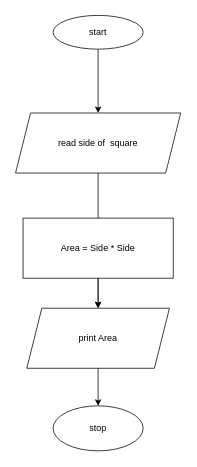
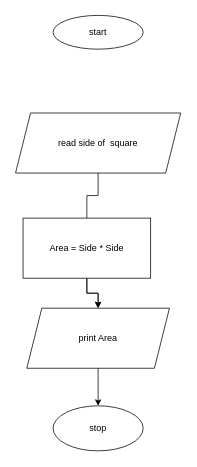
(98, 106) -> none
(98, 248) -> (87, 248)
